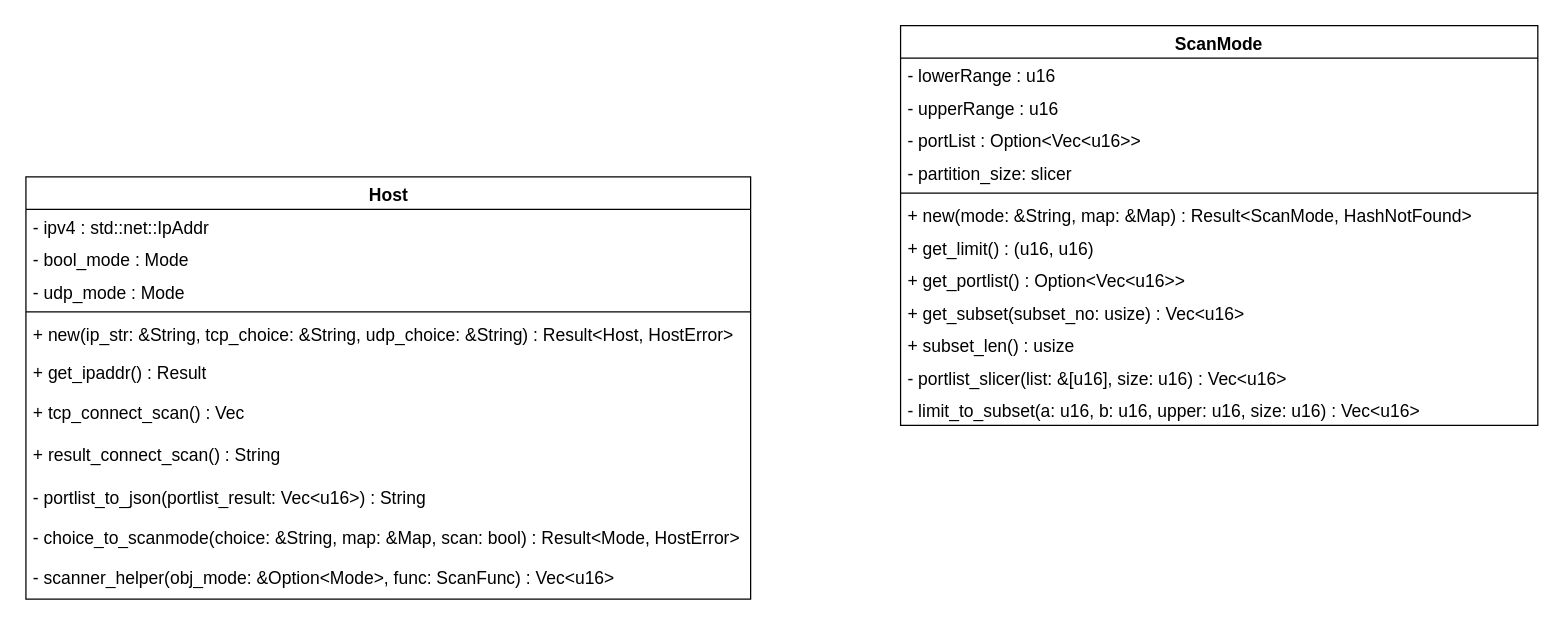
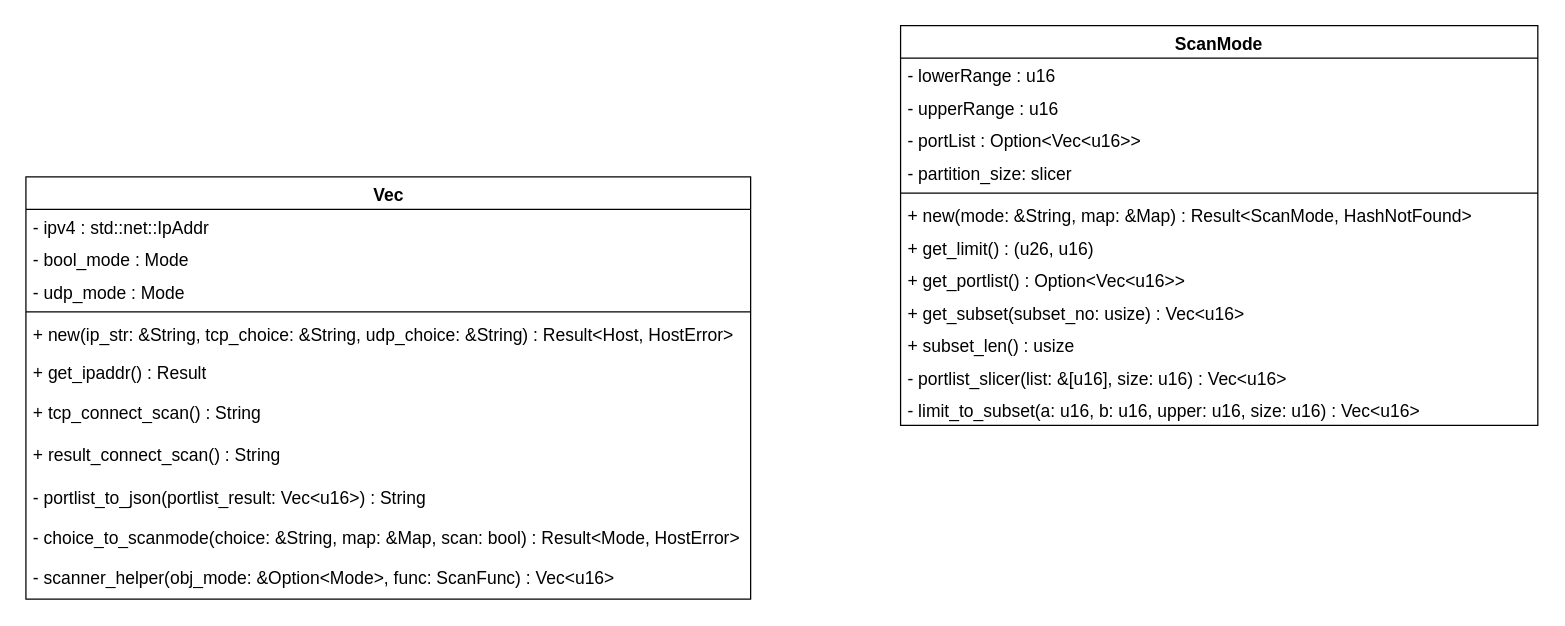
(389, 196) -> (389, 196)
(1014, 249) -> (1014, 249)
(151, 414) -> (164, 414)
